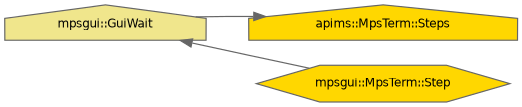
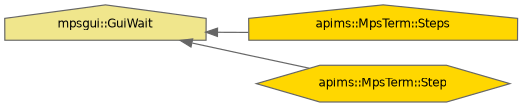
(225, 16) -> (233, 32)
(383, 84) -> (383, 84)
